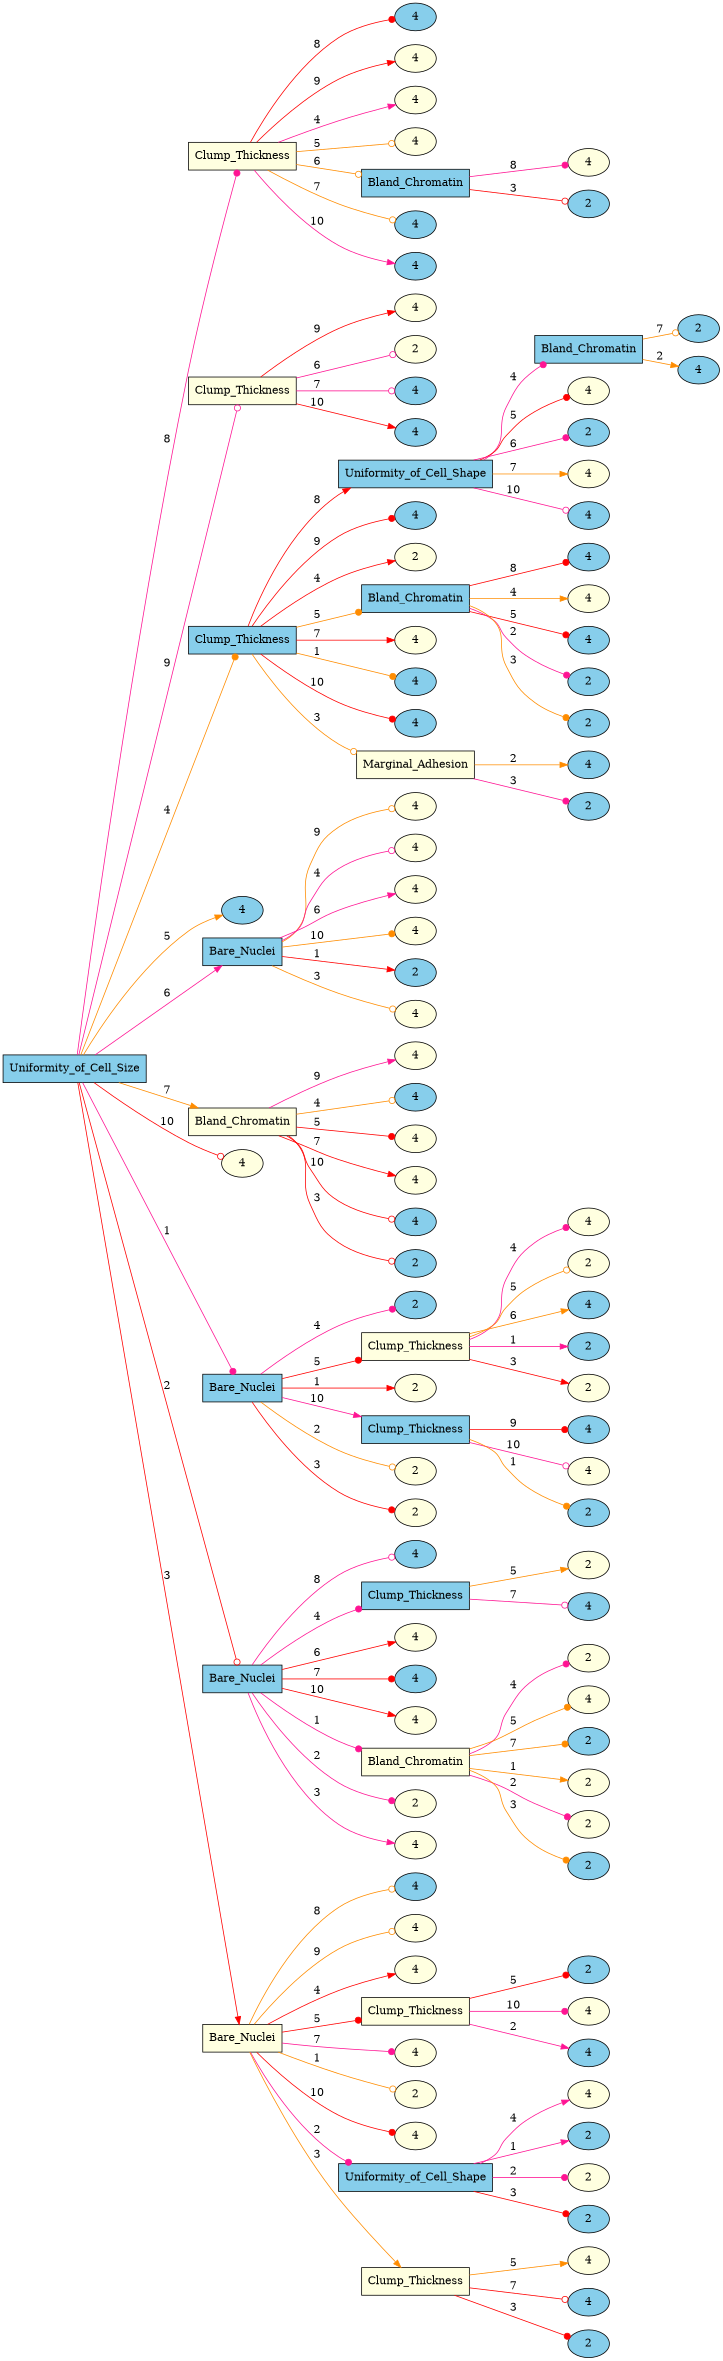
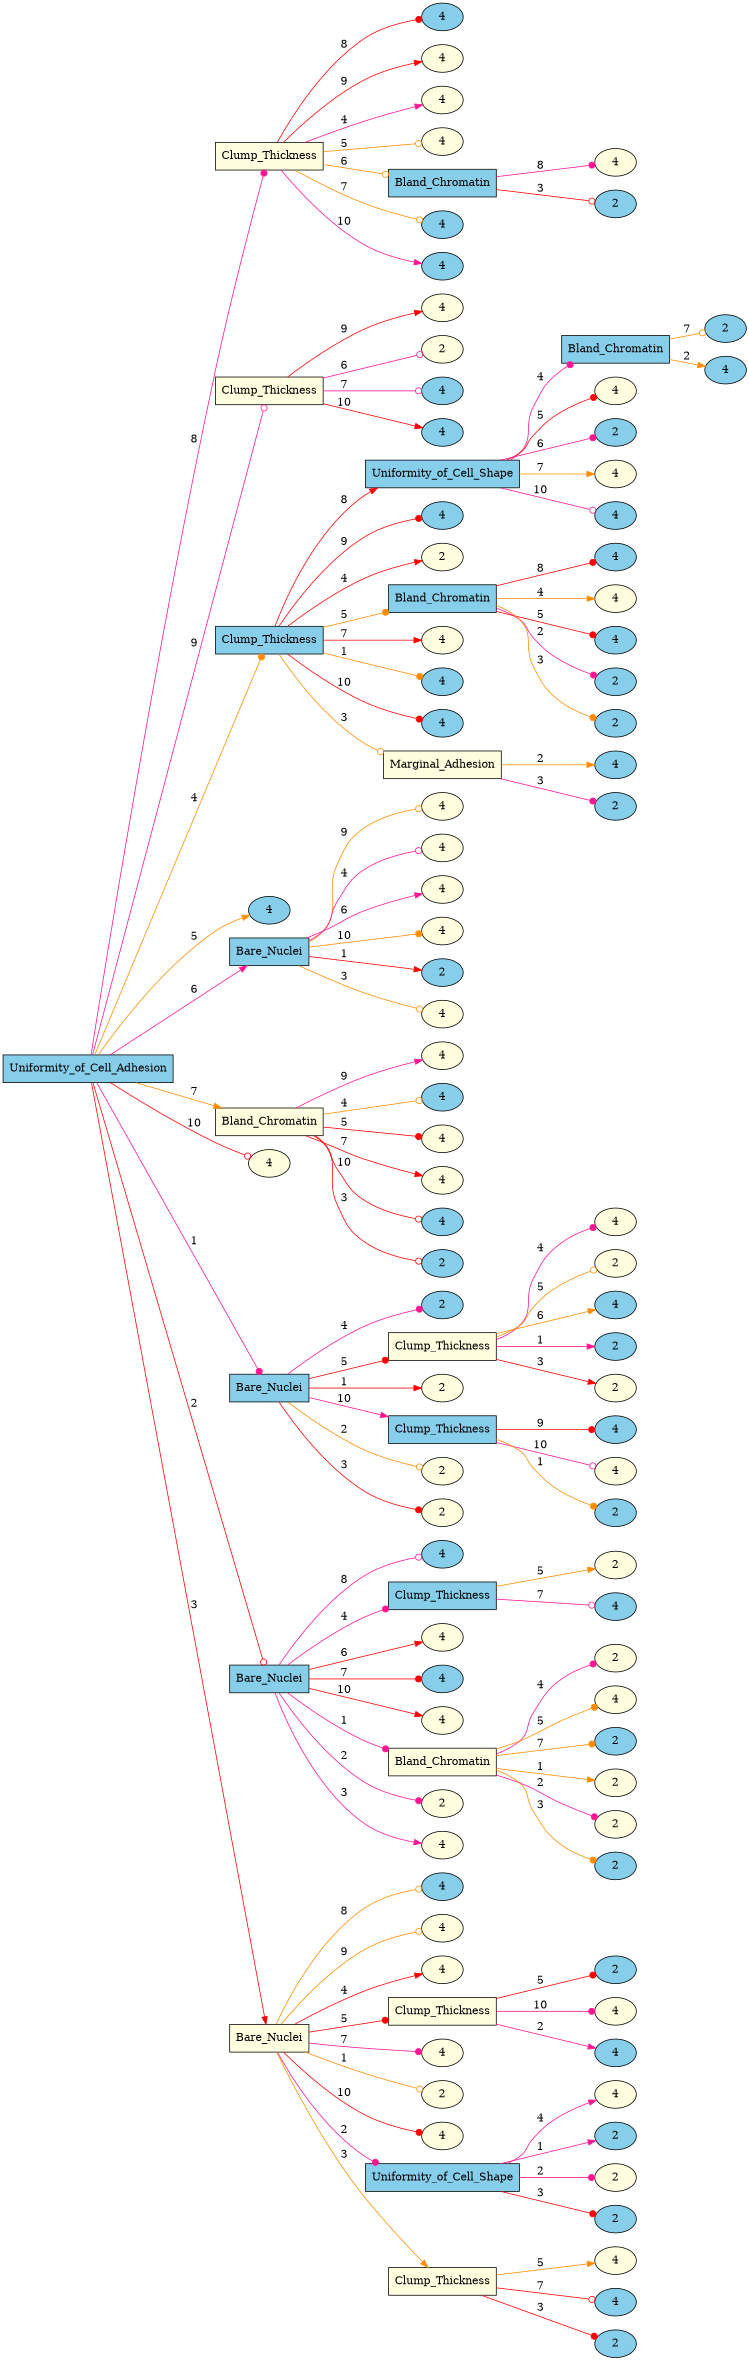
(75, 1069) -> (88, 1069)
